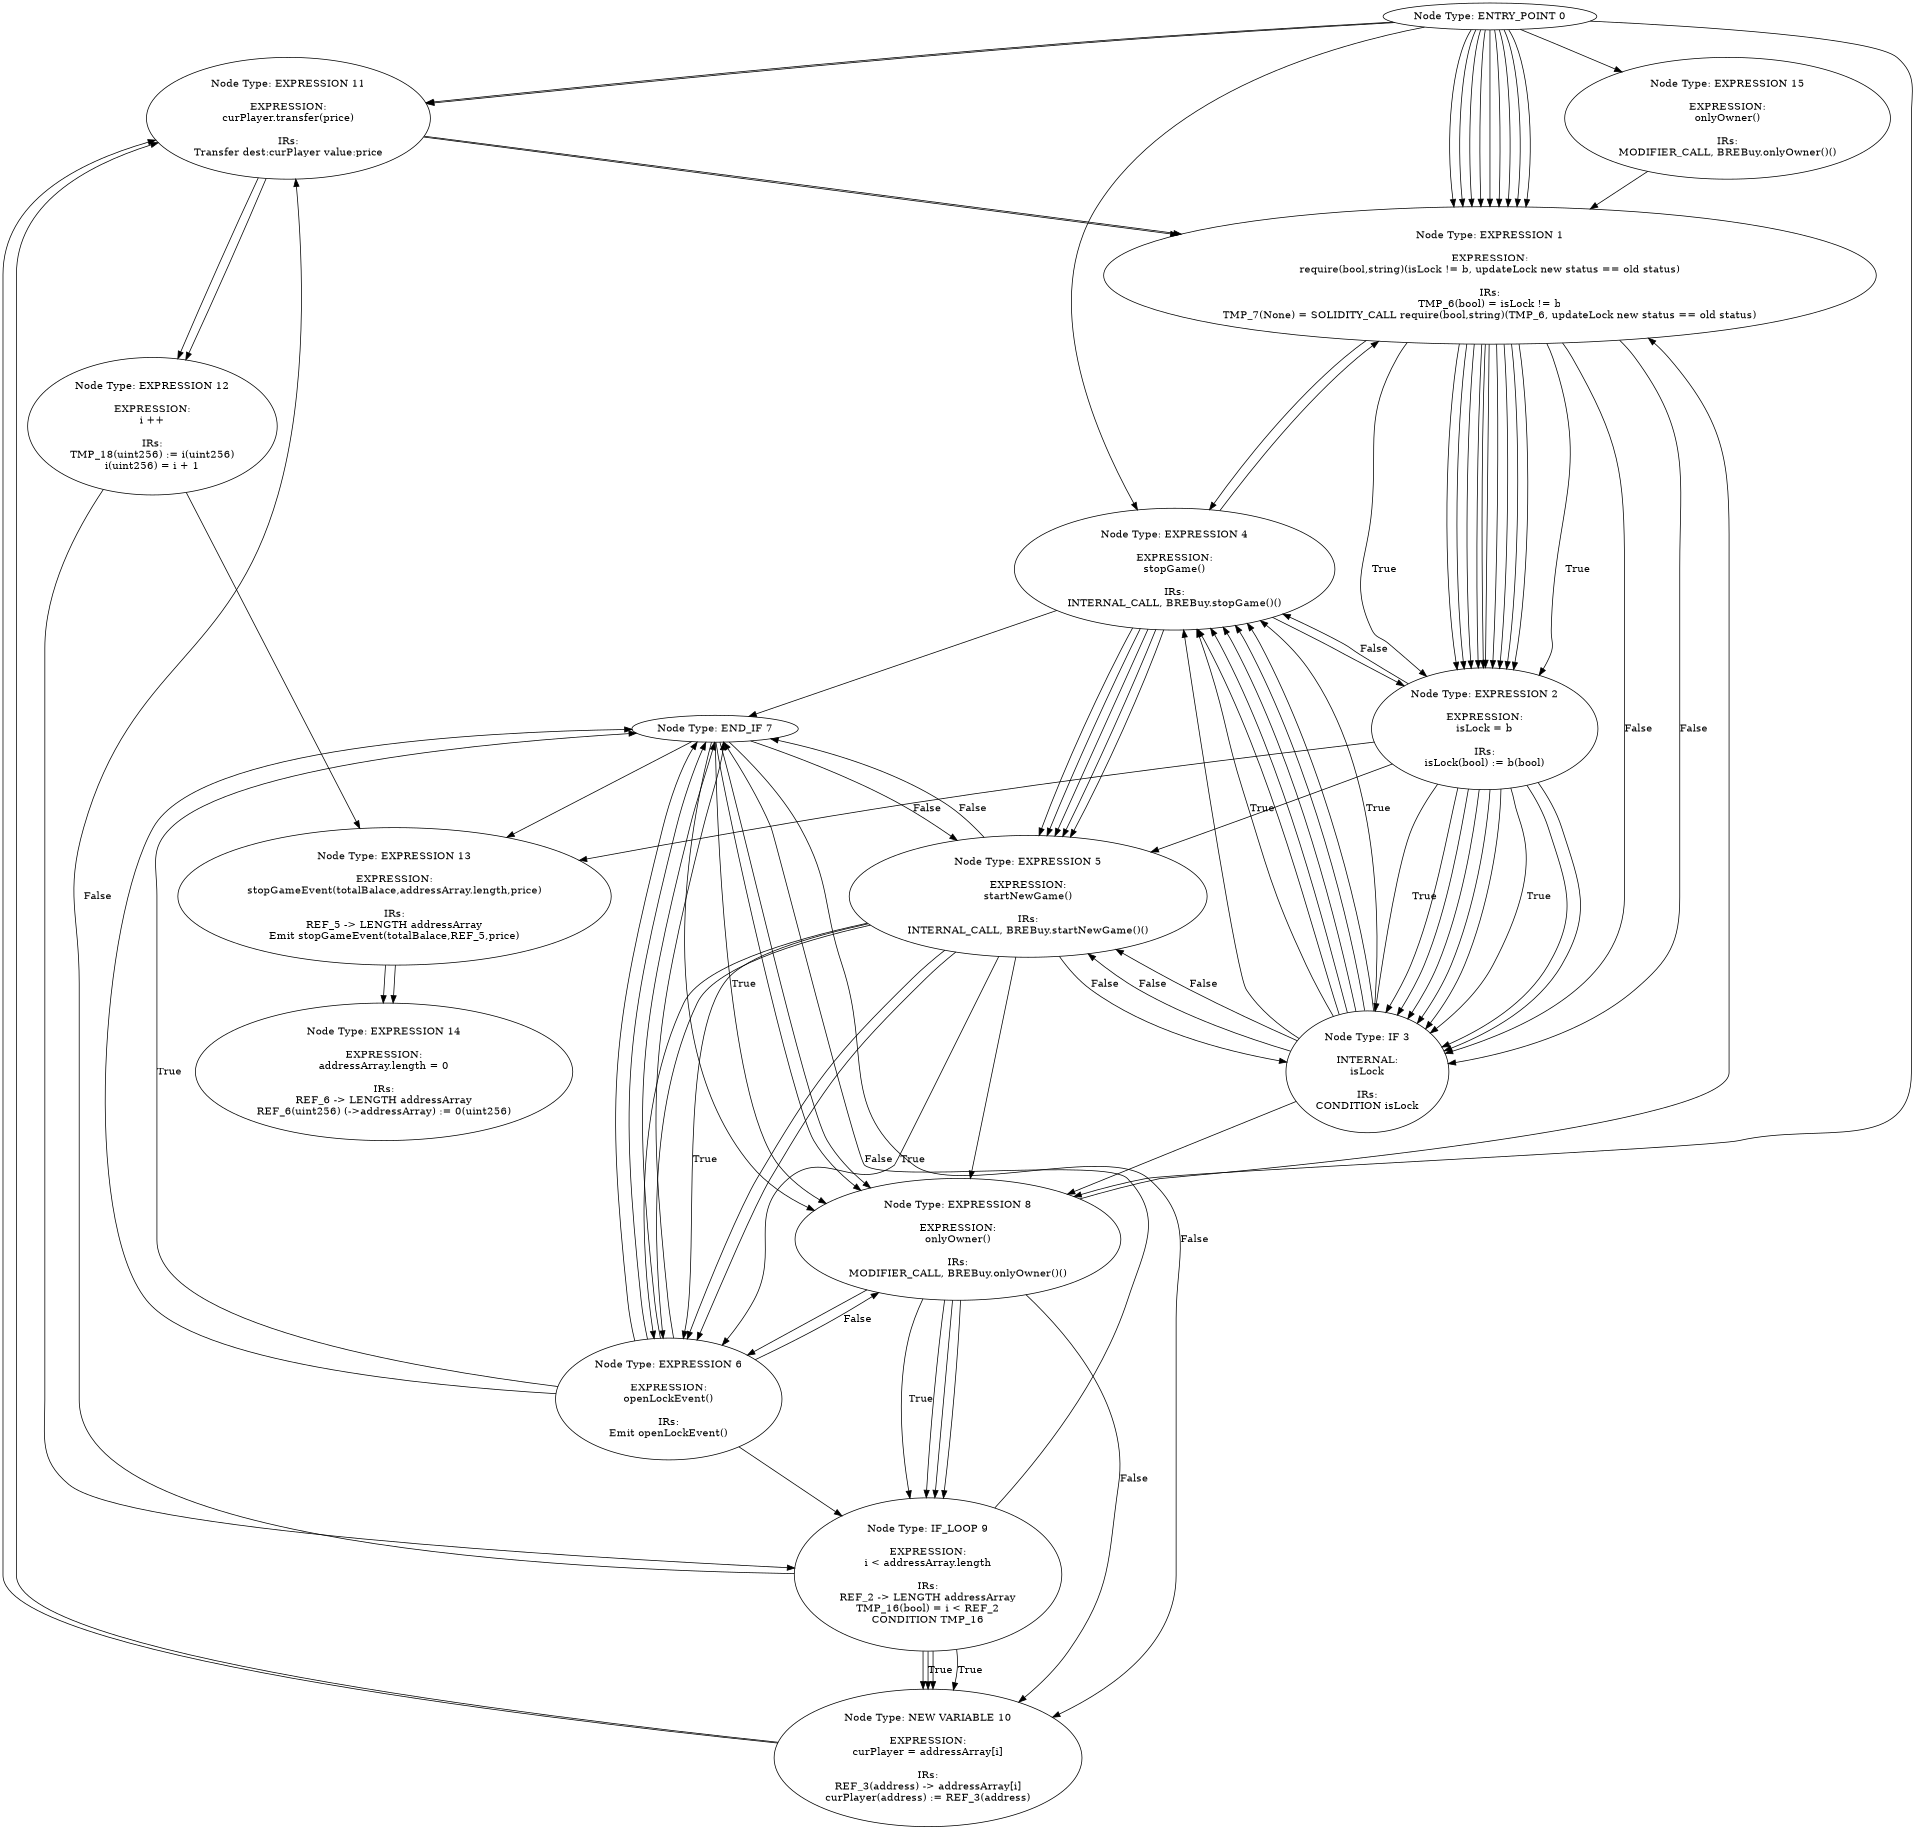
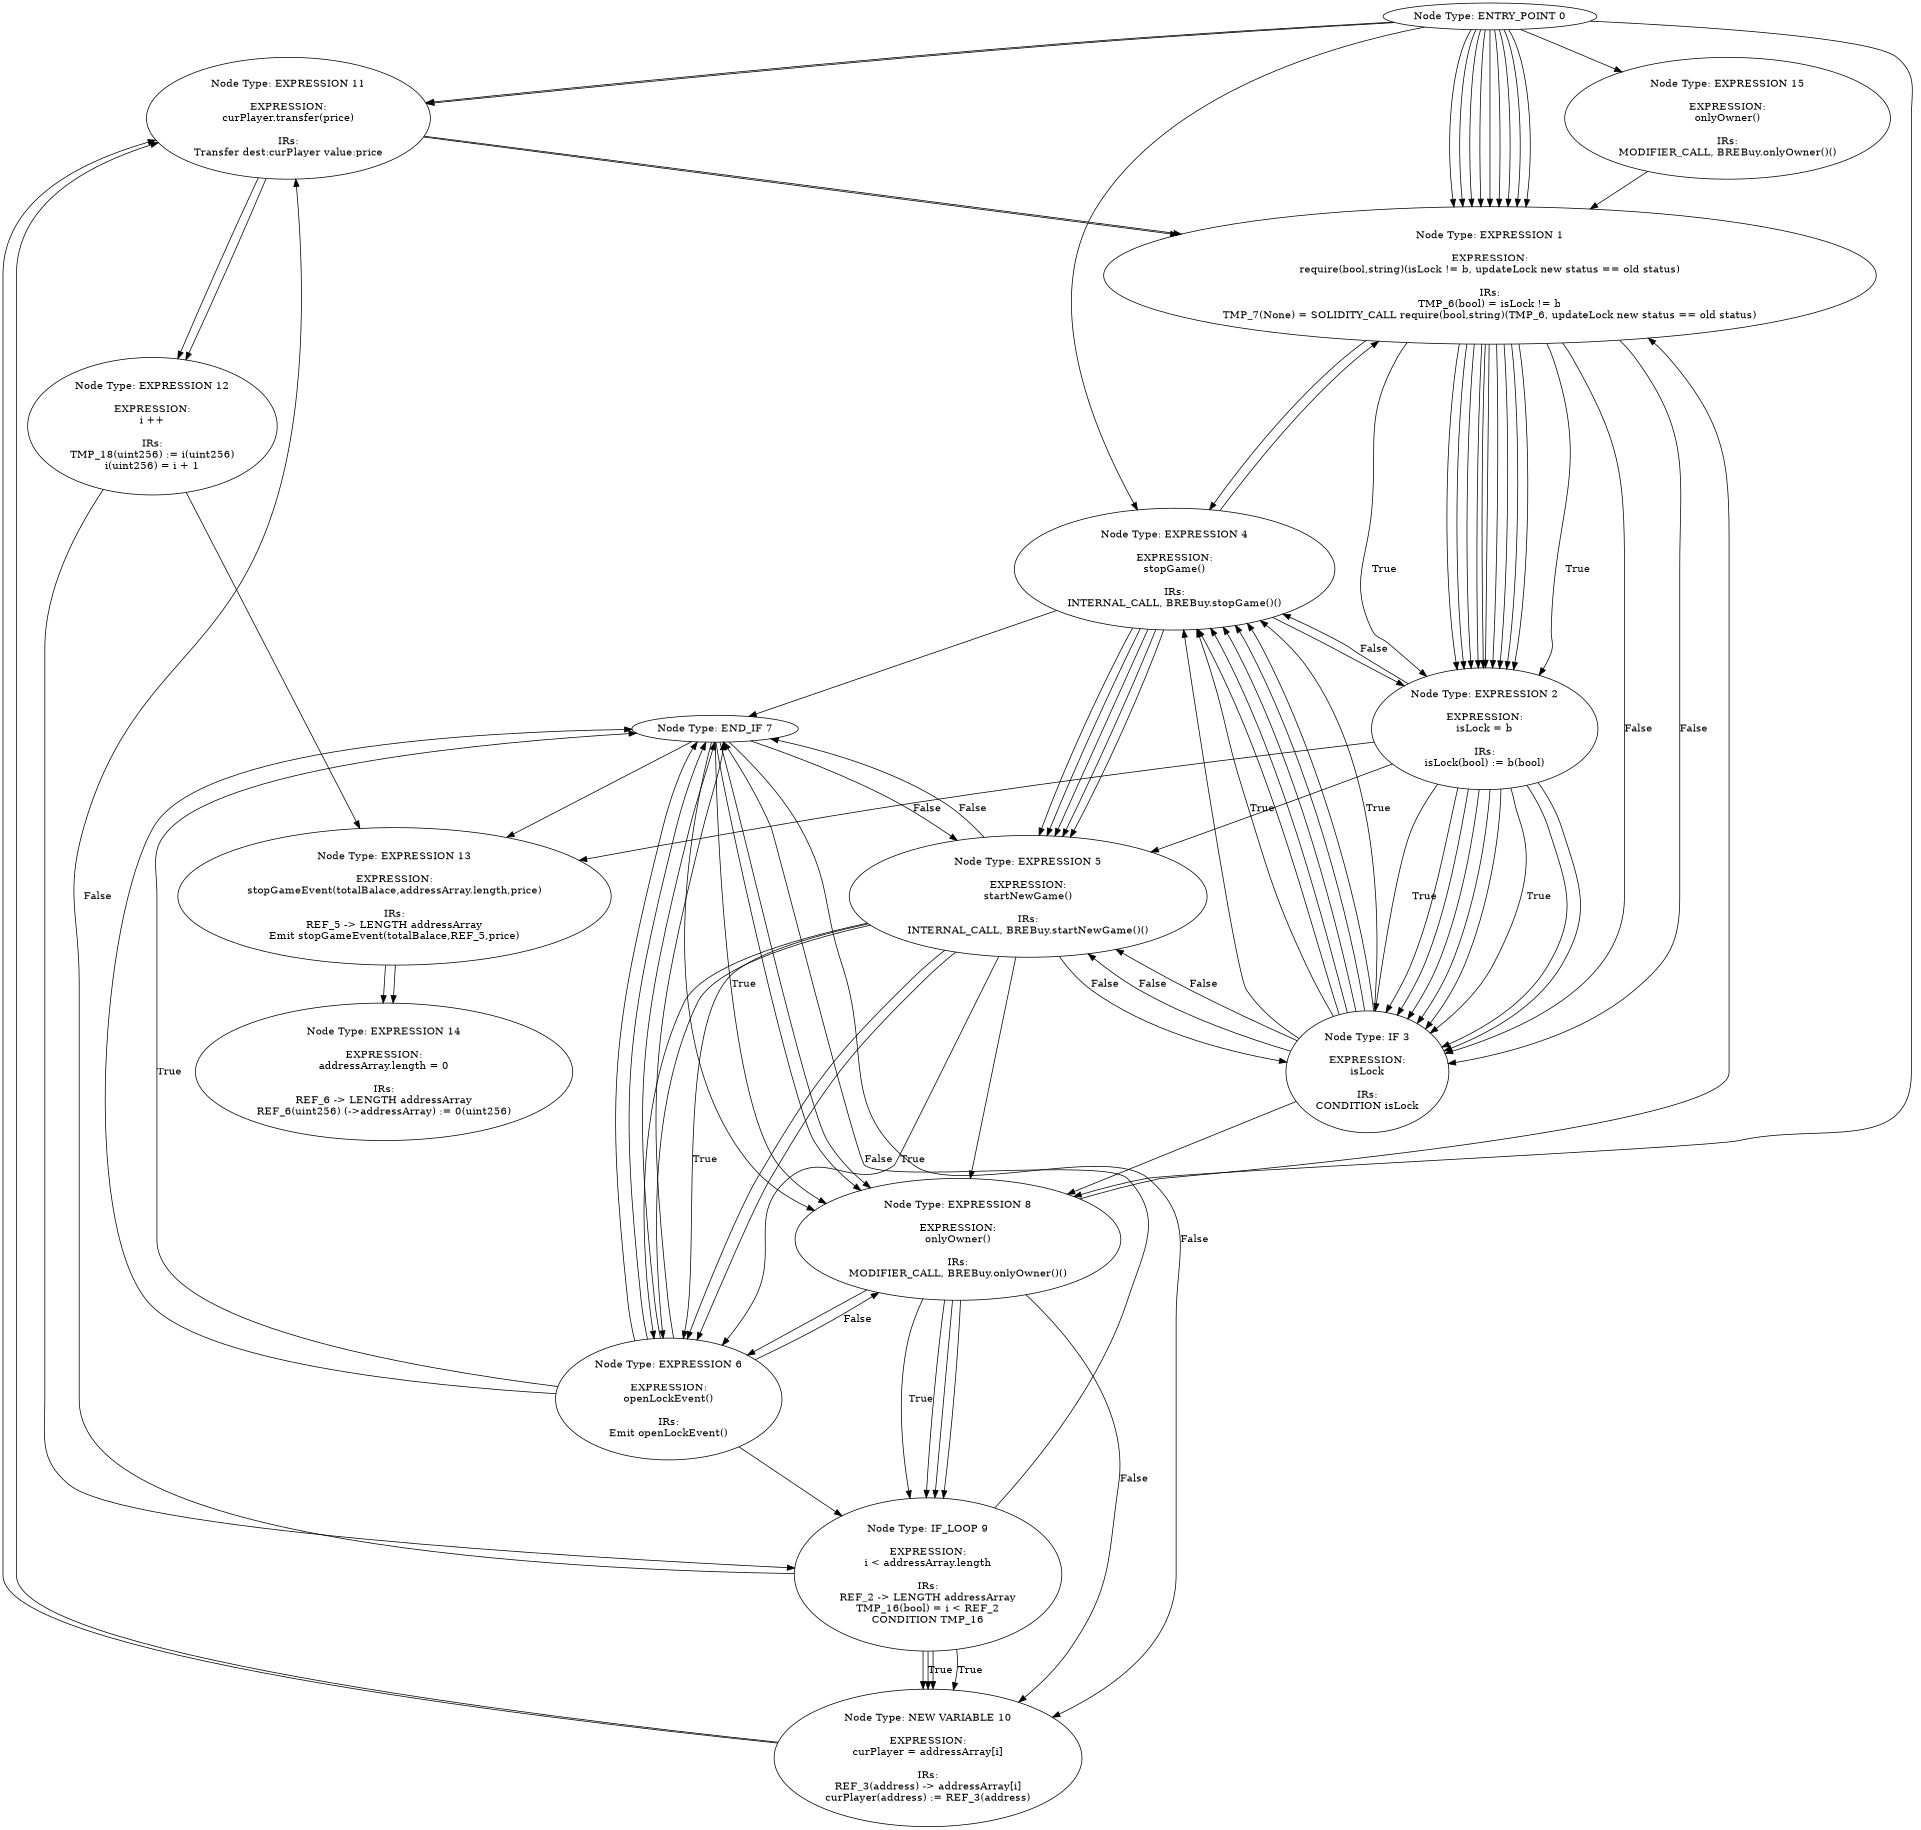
(1367, 1072) -> (1367, 1072)
